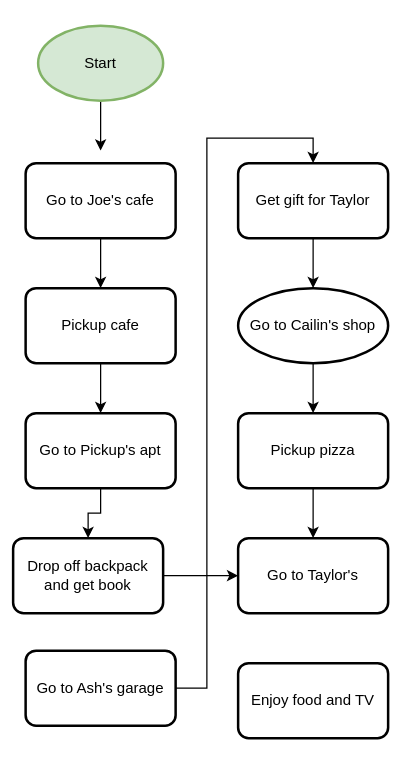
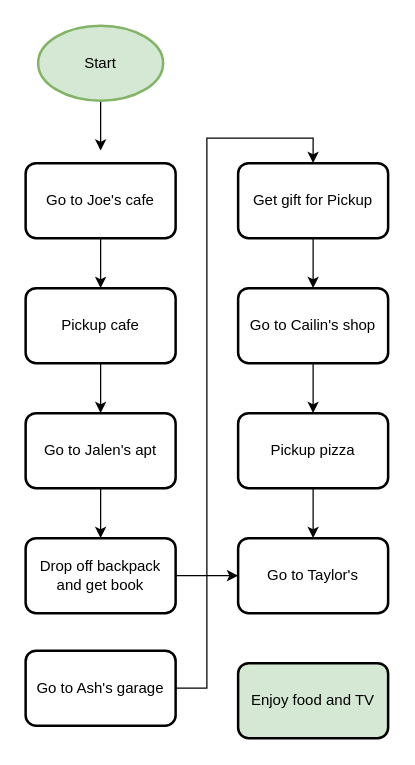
(313, 201) -> (313, 201)
(313, 326) -> (313, 326)
(101, 451) -> (101, 451)
(88, 576) -> (101, 576)
(313, 701) -> (313, 701)
